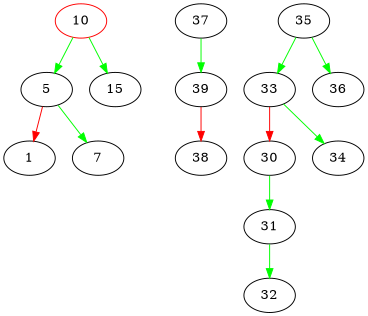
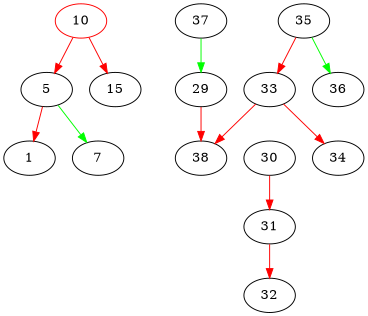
(66, 51) -> (66, 51)
(96, 51) -> (96, 51)
(289, 51) -> (289, 51)
(201, 90) -> (201, 90)
(270, 119) -> (239, 120)
(300, 120) -> (300, 120)
(270, 188) -> (270, 188)
(270, 256) -> (270, 256)
